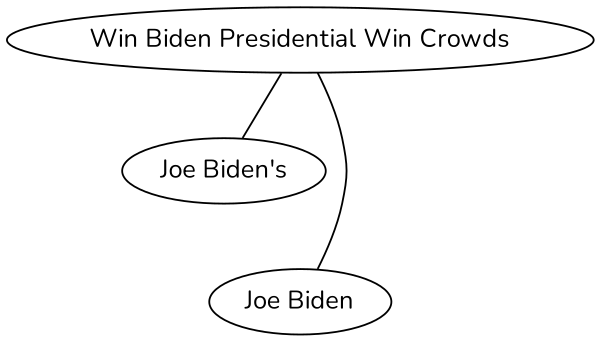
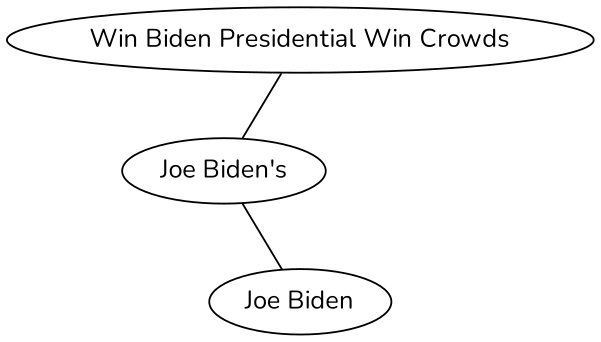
(347, 171) -> (262, 236)
